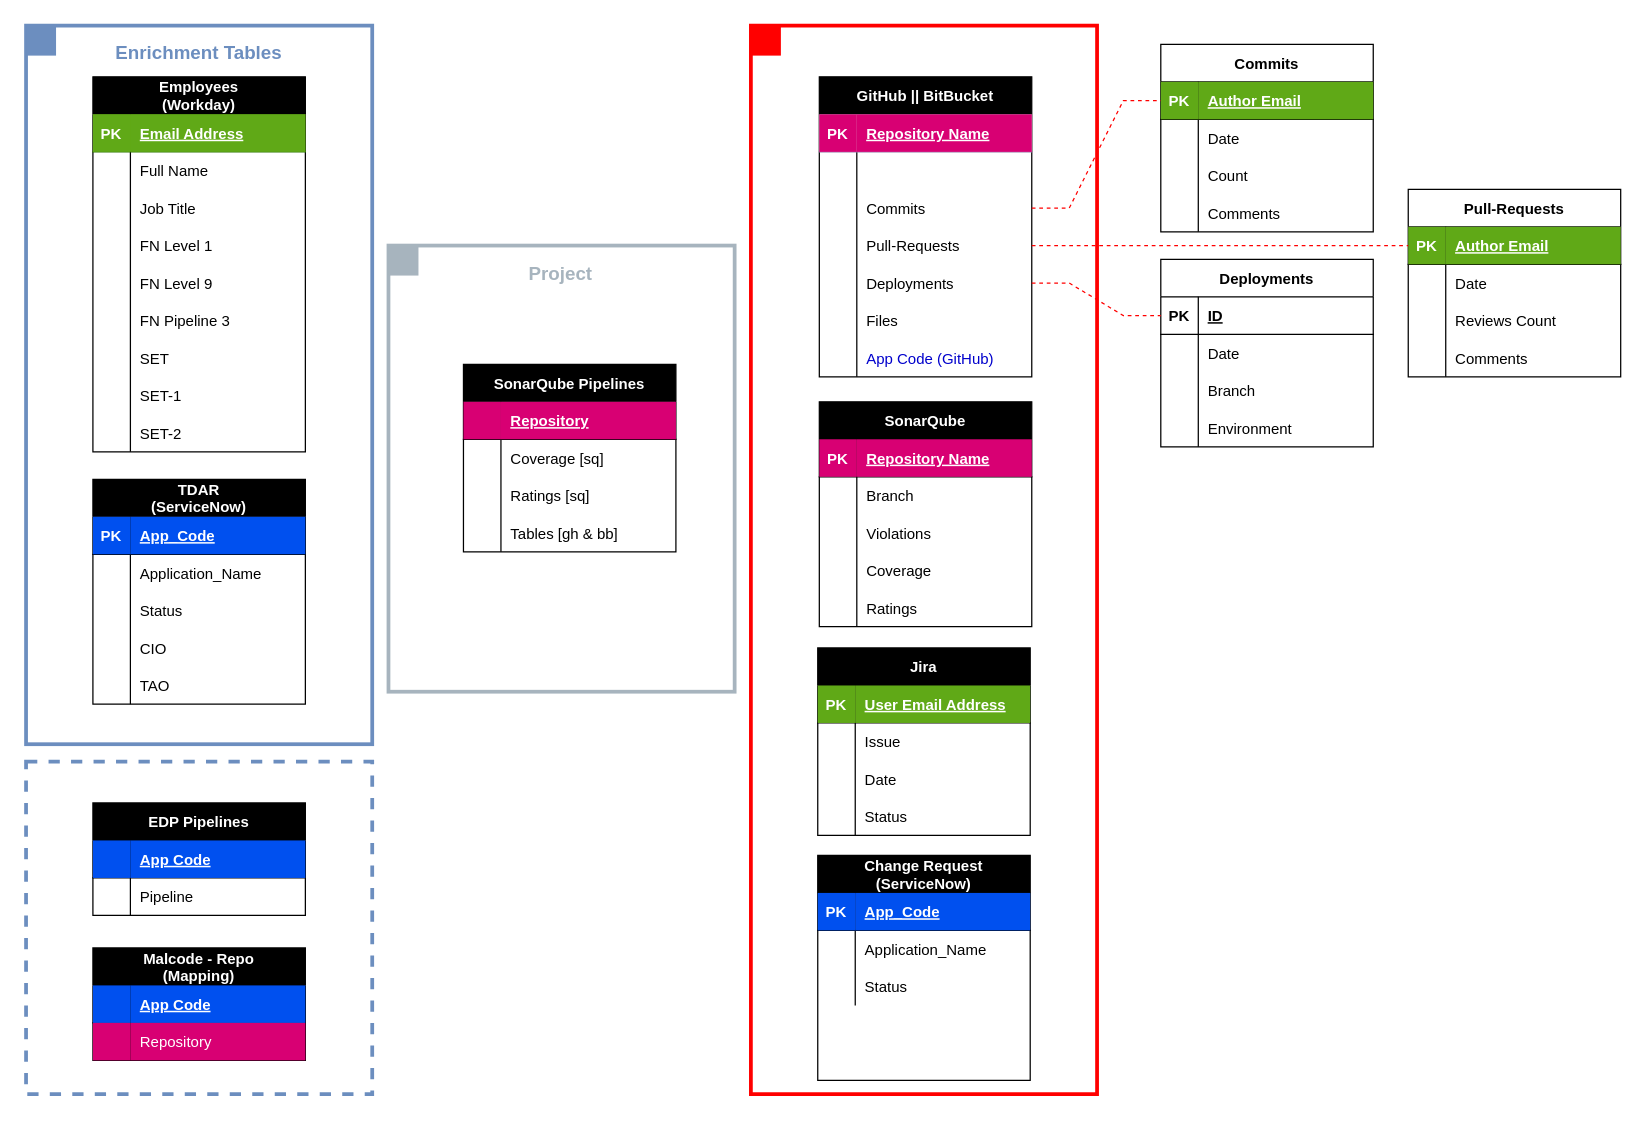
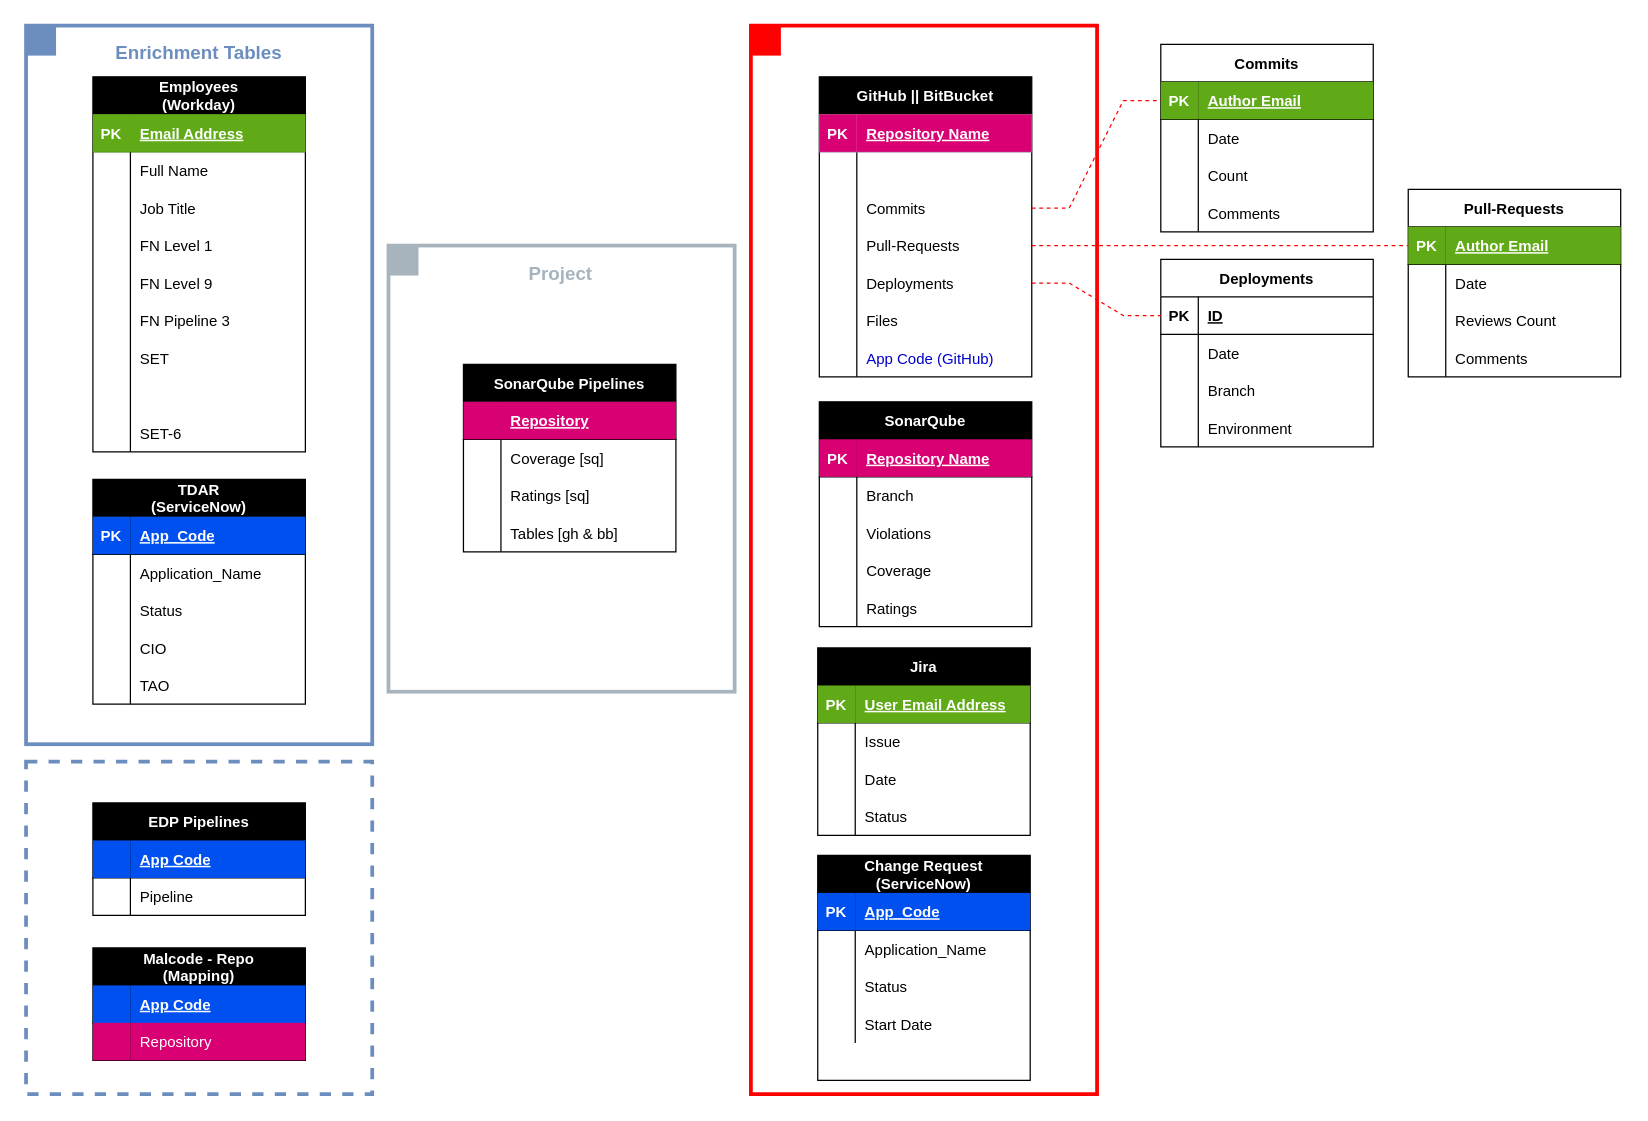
(218, 396) -> none
(160, 434) -> (160, 434)
none -> (943, 1024)
